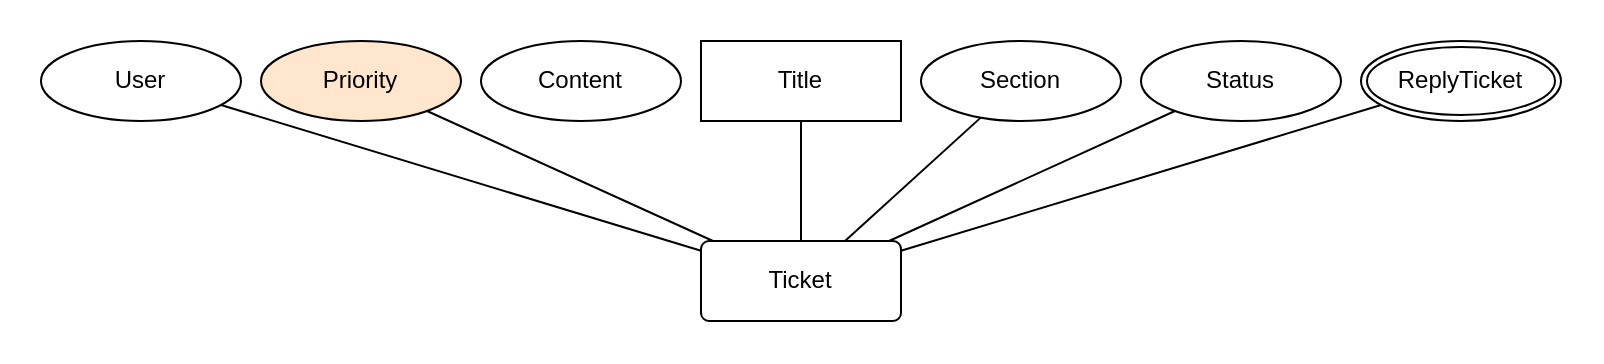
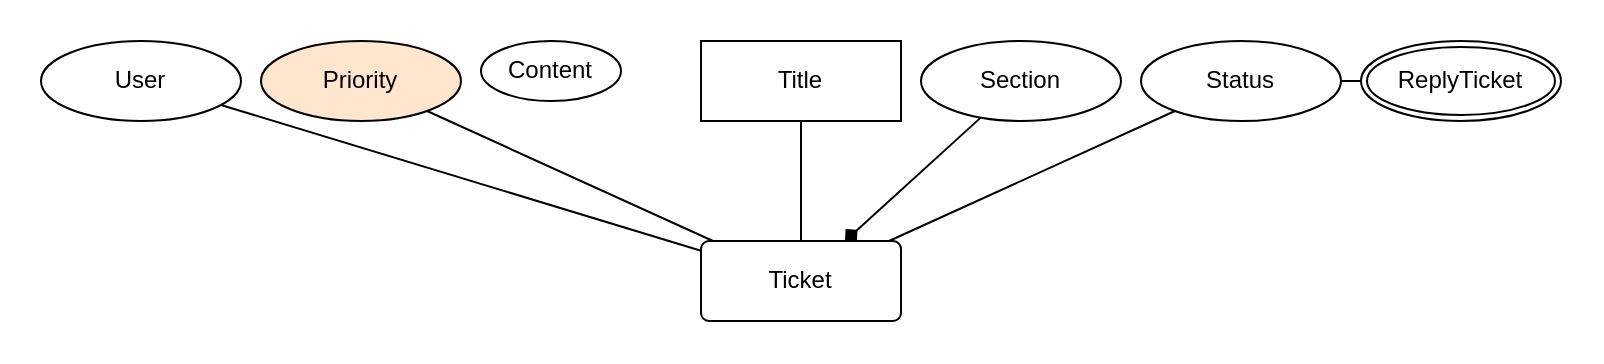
(581, 81) -> (551, 71)
(1141, 178) -> (1351, 81)
(852, 235) -> (857, 230)
